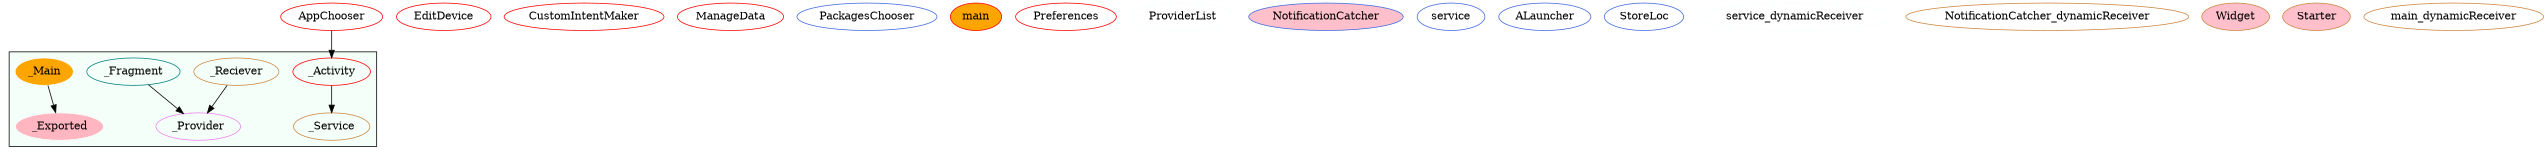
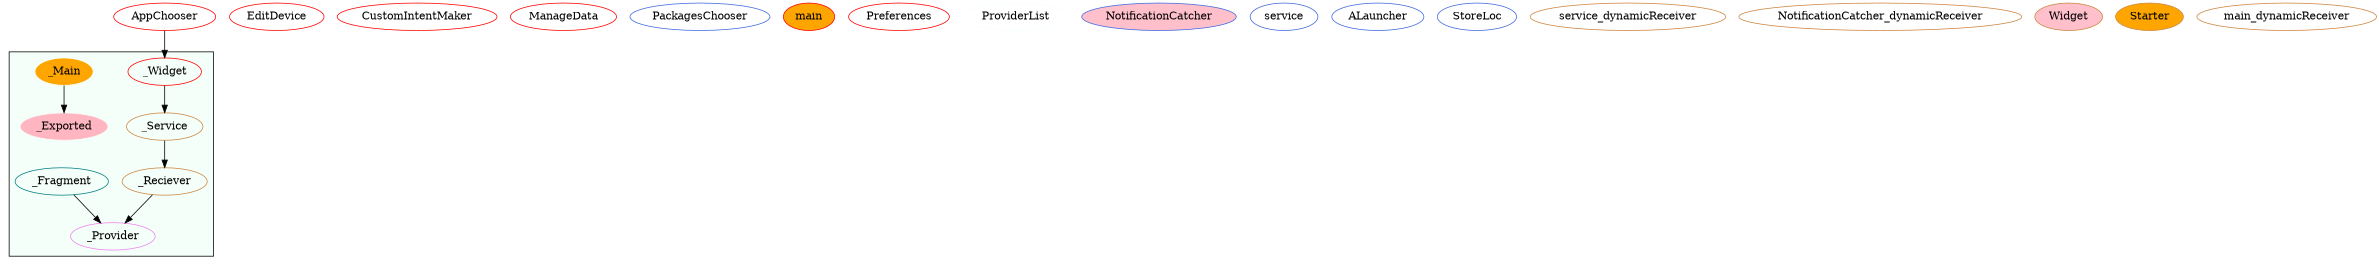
(1795, 17) -> (1628, 17)
(2316, 17) -> (2149, 17)
(332, 72) -> (165, 72)
none -> (165, 150)
